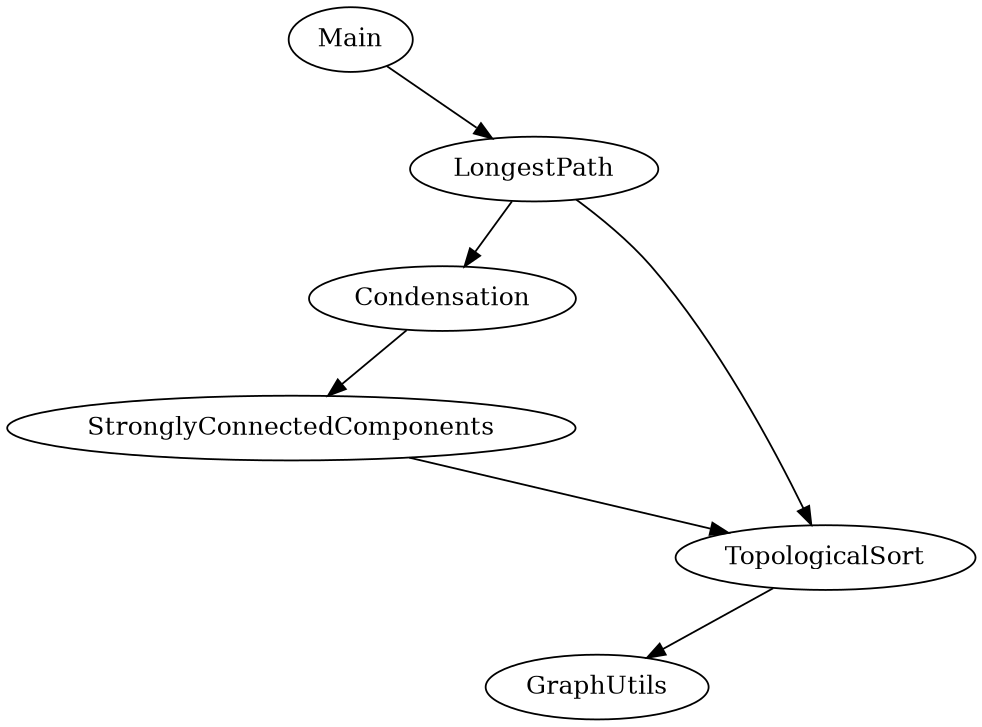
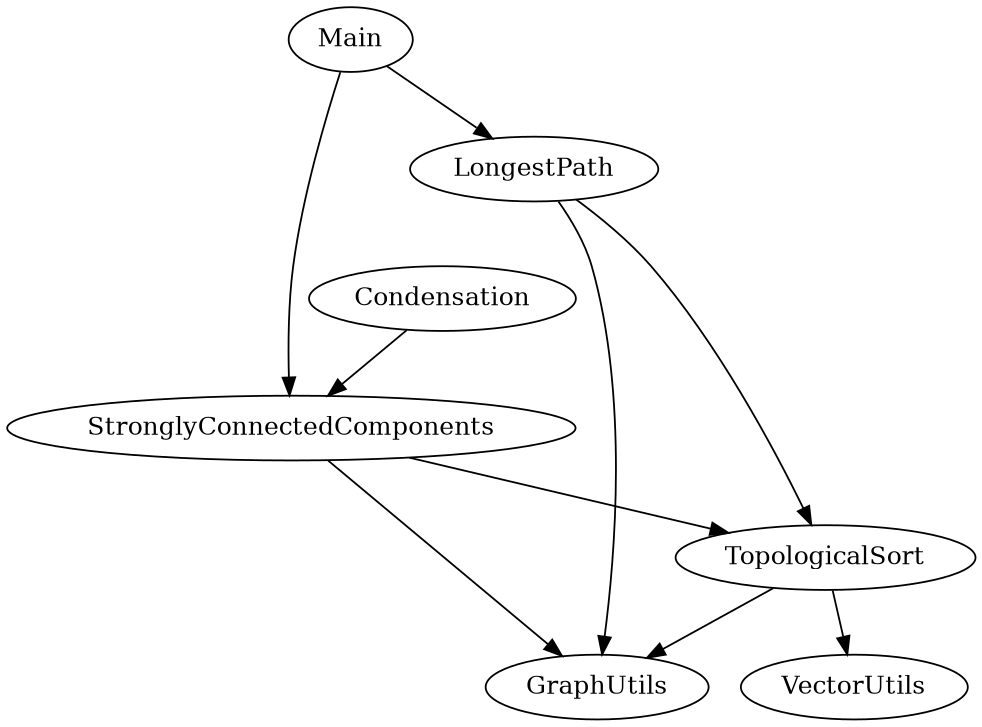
none -> (301, 222)
(494, 227) -> (614, 414)
none -> (438, 553)
none -> (854, 687)
